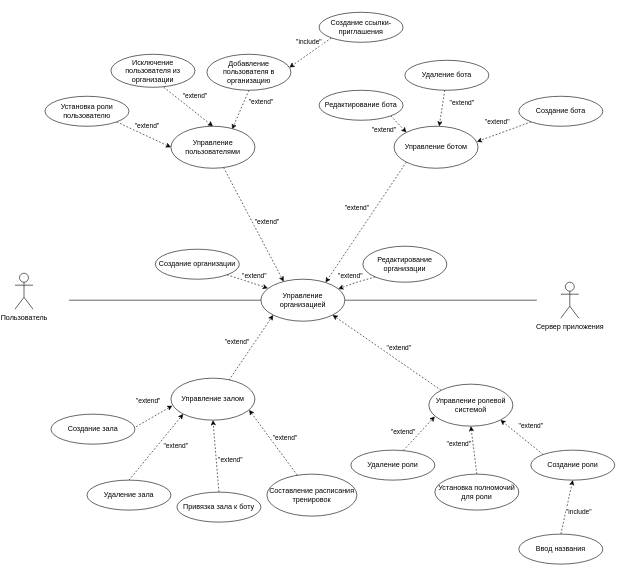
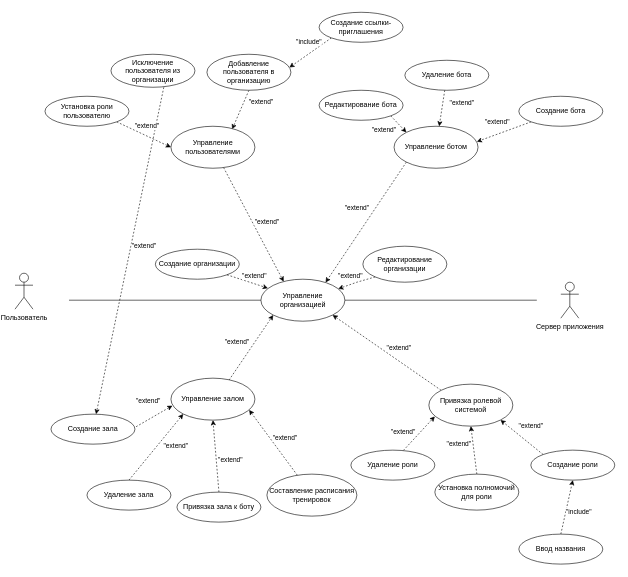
(175, 96) -> (128, 259)
(471, 405) -> (471, 405)
